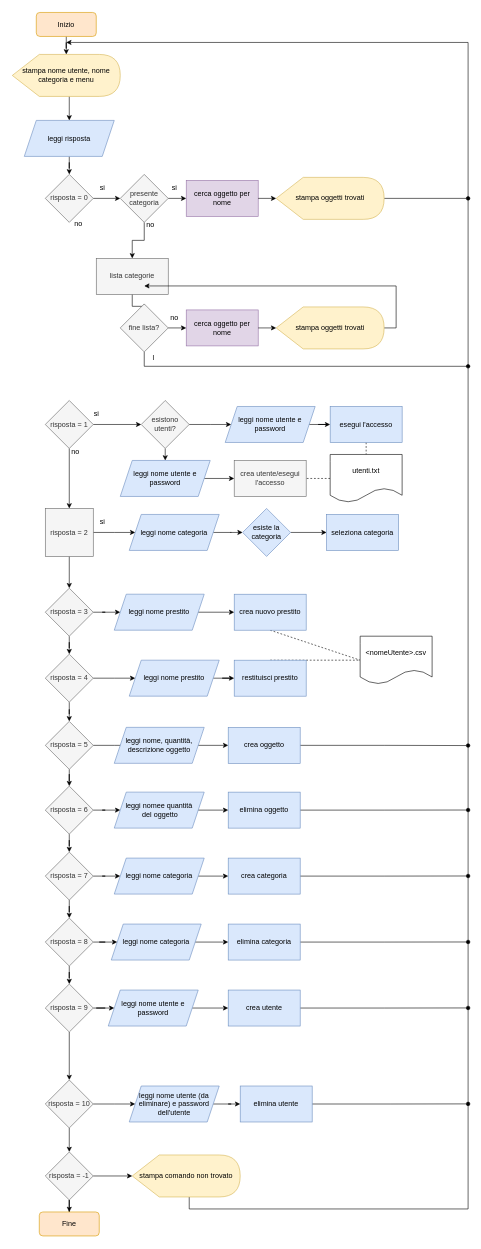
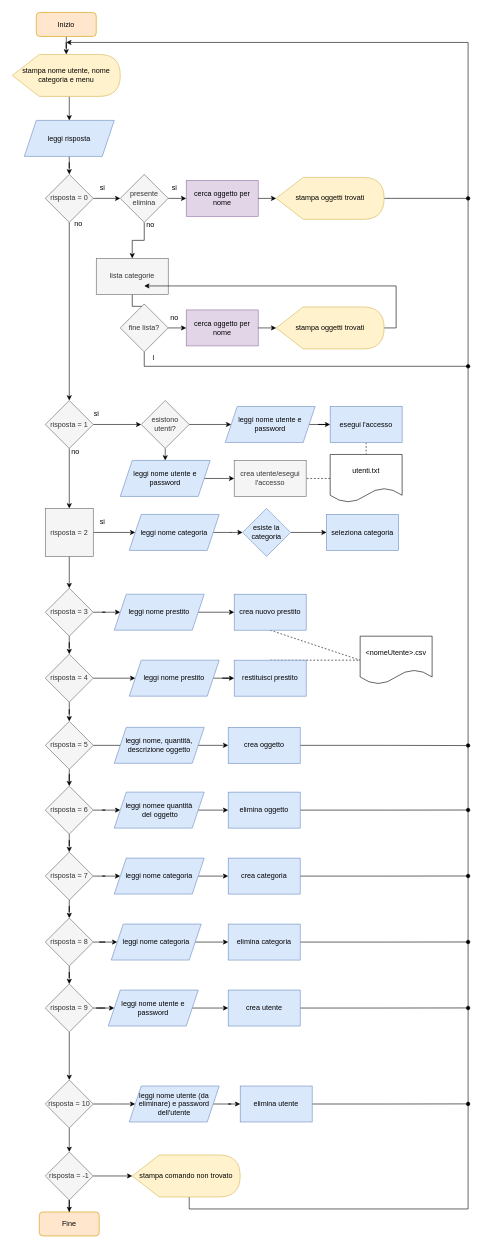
(144, 198) -> (144, 198)
none -> (69, 395)
